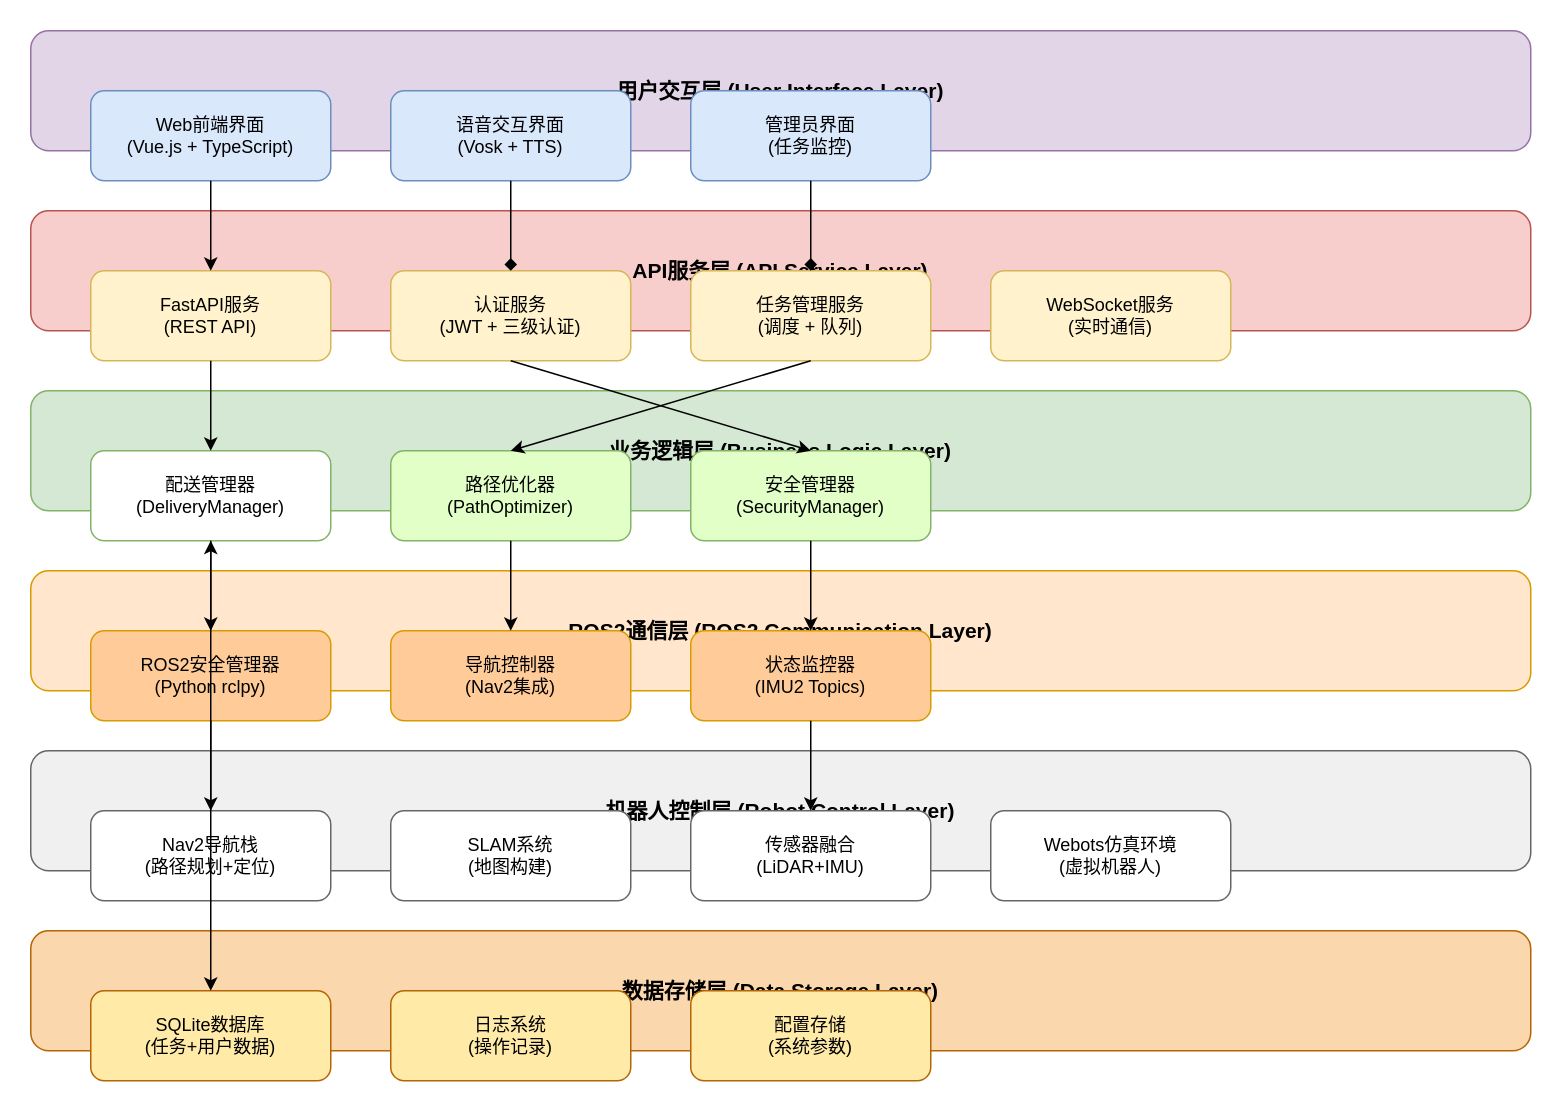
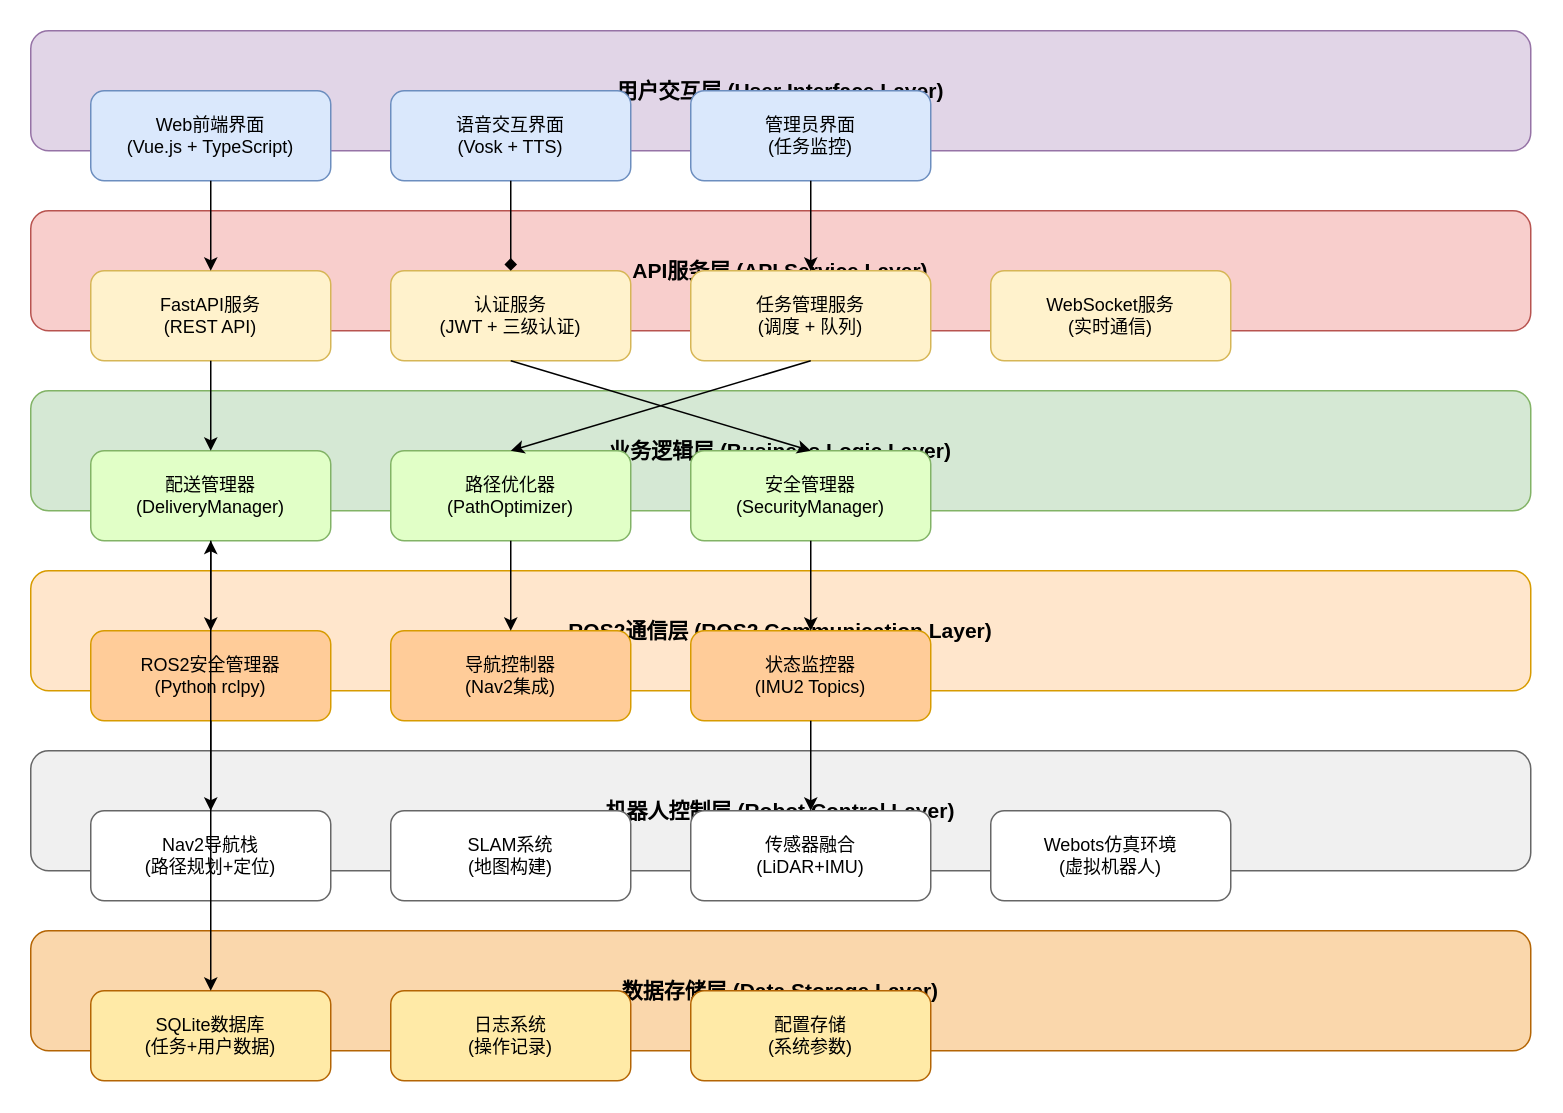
(811, 258) -> (811, 259)
(211, 496) -> (211, 496)
